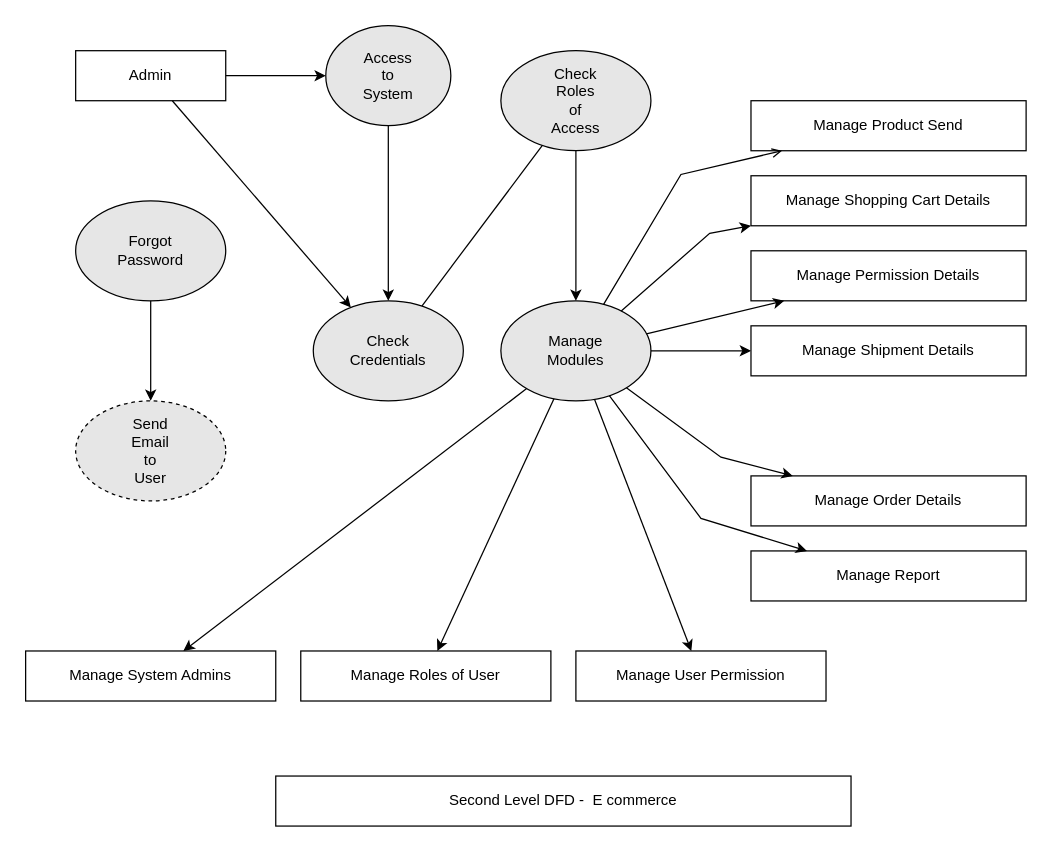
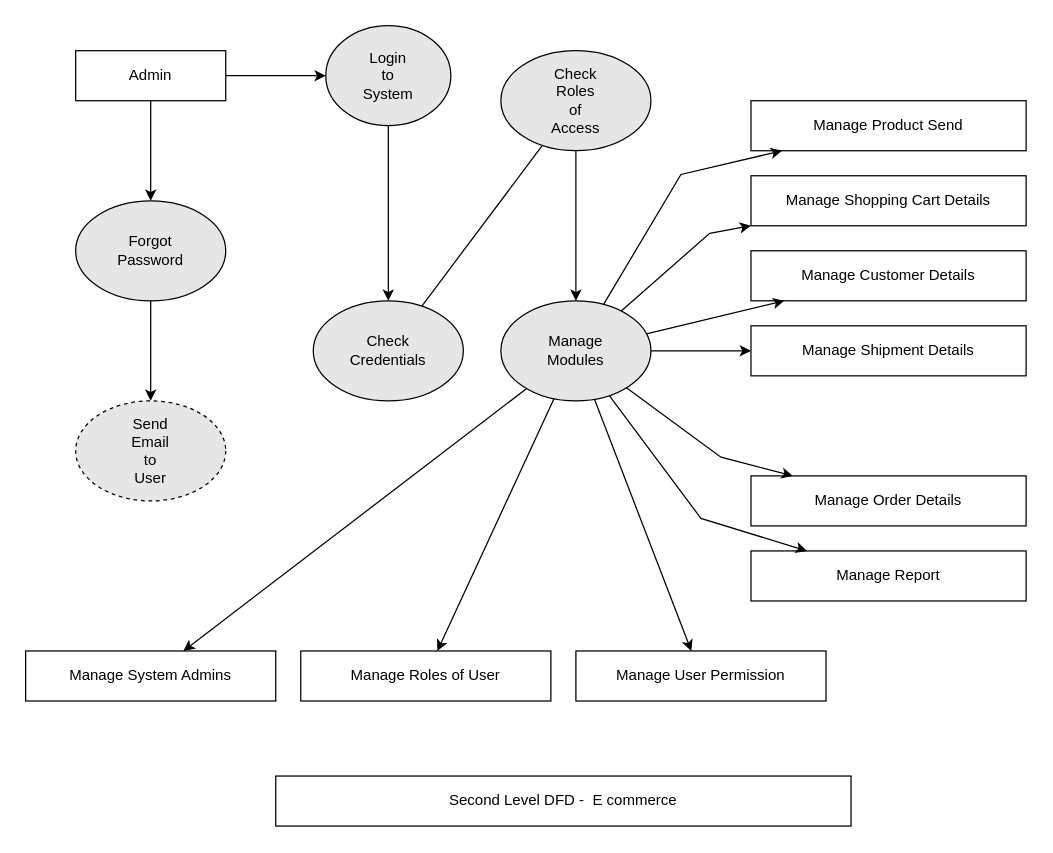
(388, 76) -> (388, 76)
(774, 152) -> (772, 153)
(259, 201) -> (151, 147)
(888, 276) -> (888, 276)
